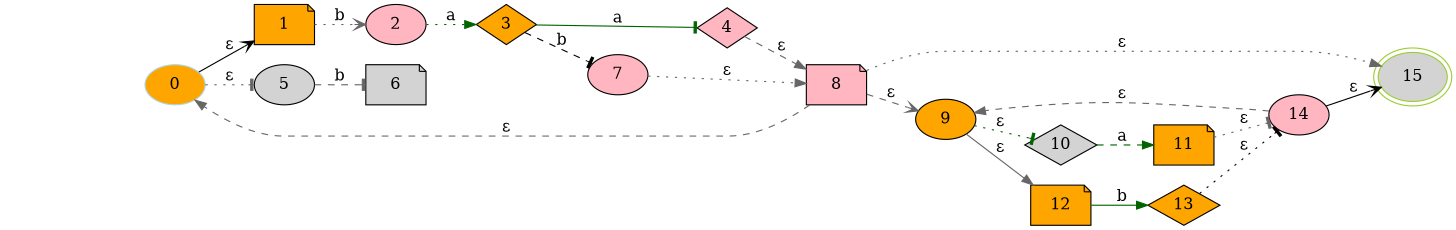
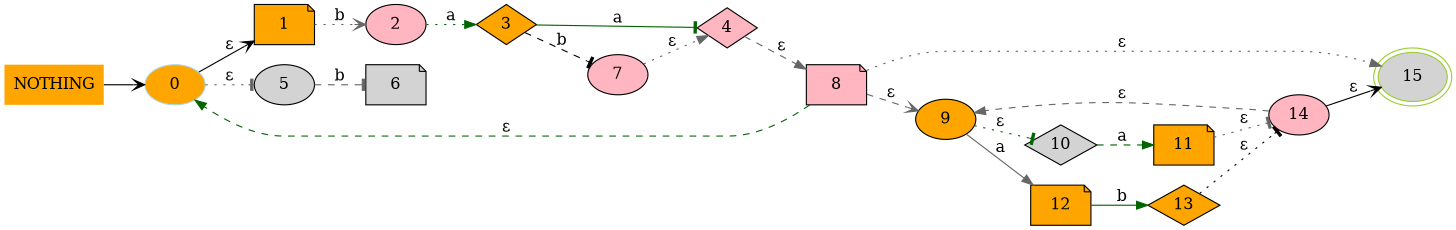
(722, 79) -> (671, 52)
none -> (54, 85)
(507, 136) -> (507, 136)
(1000, 148) -> (1000, 148)
